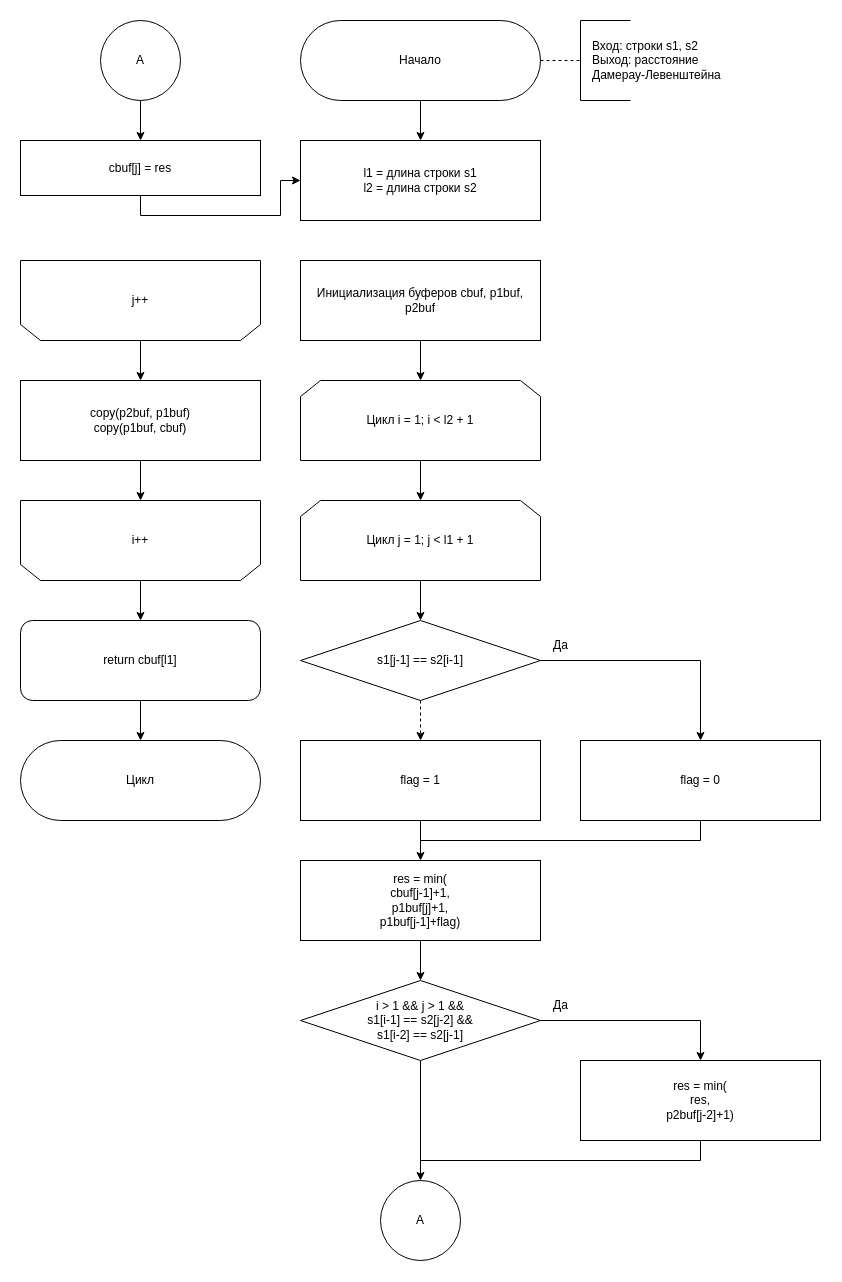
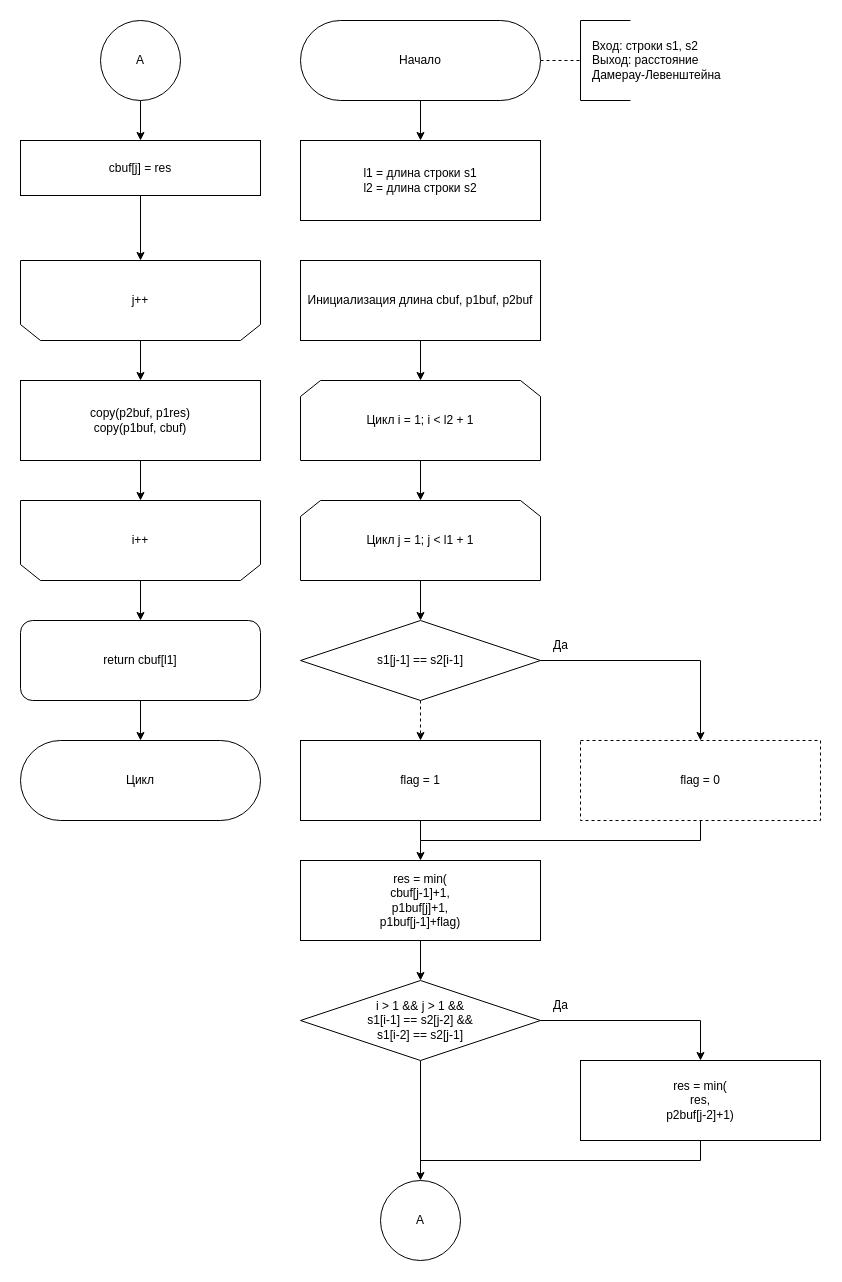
(234, 216) -> (141, 233)
(421, 301) -> (421, 301)
(141, 421) -> (141, 421)
(701, 781) -> (701, 781)
